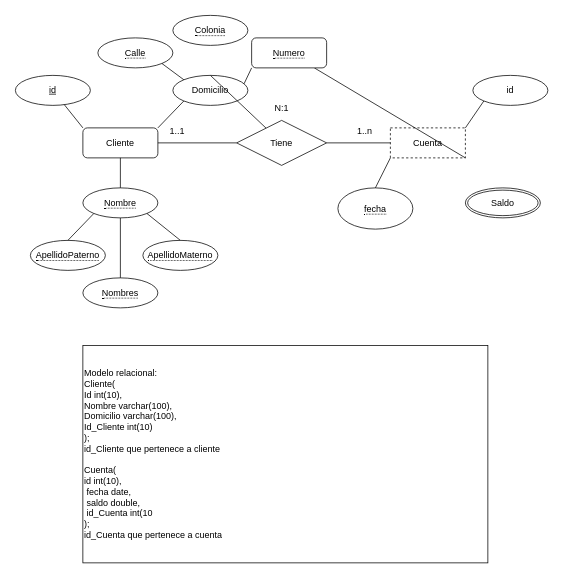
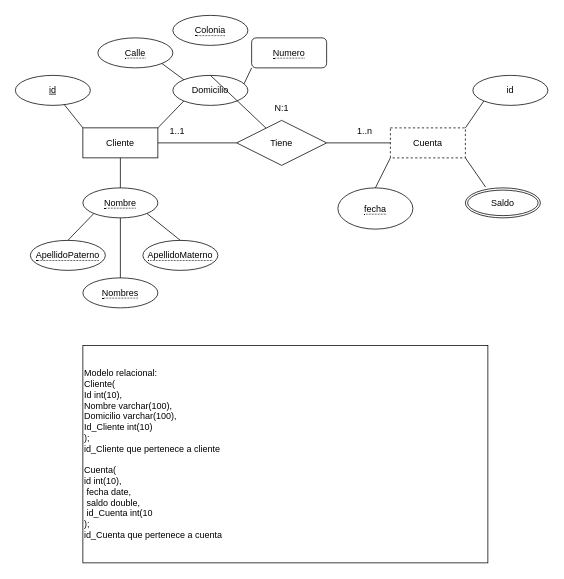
(390, 113) -> (475, 172)
(120, 143) -> (120, 143)
